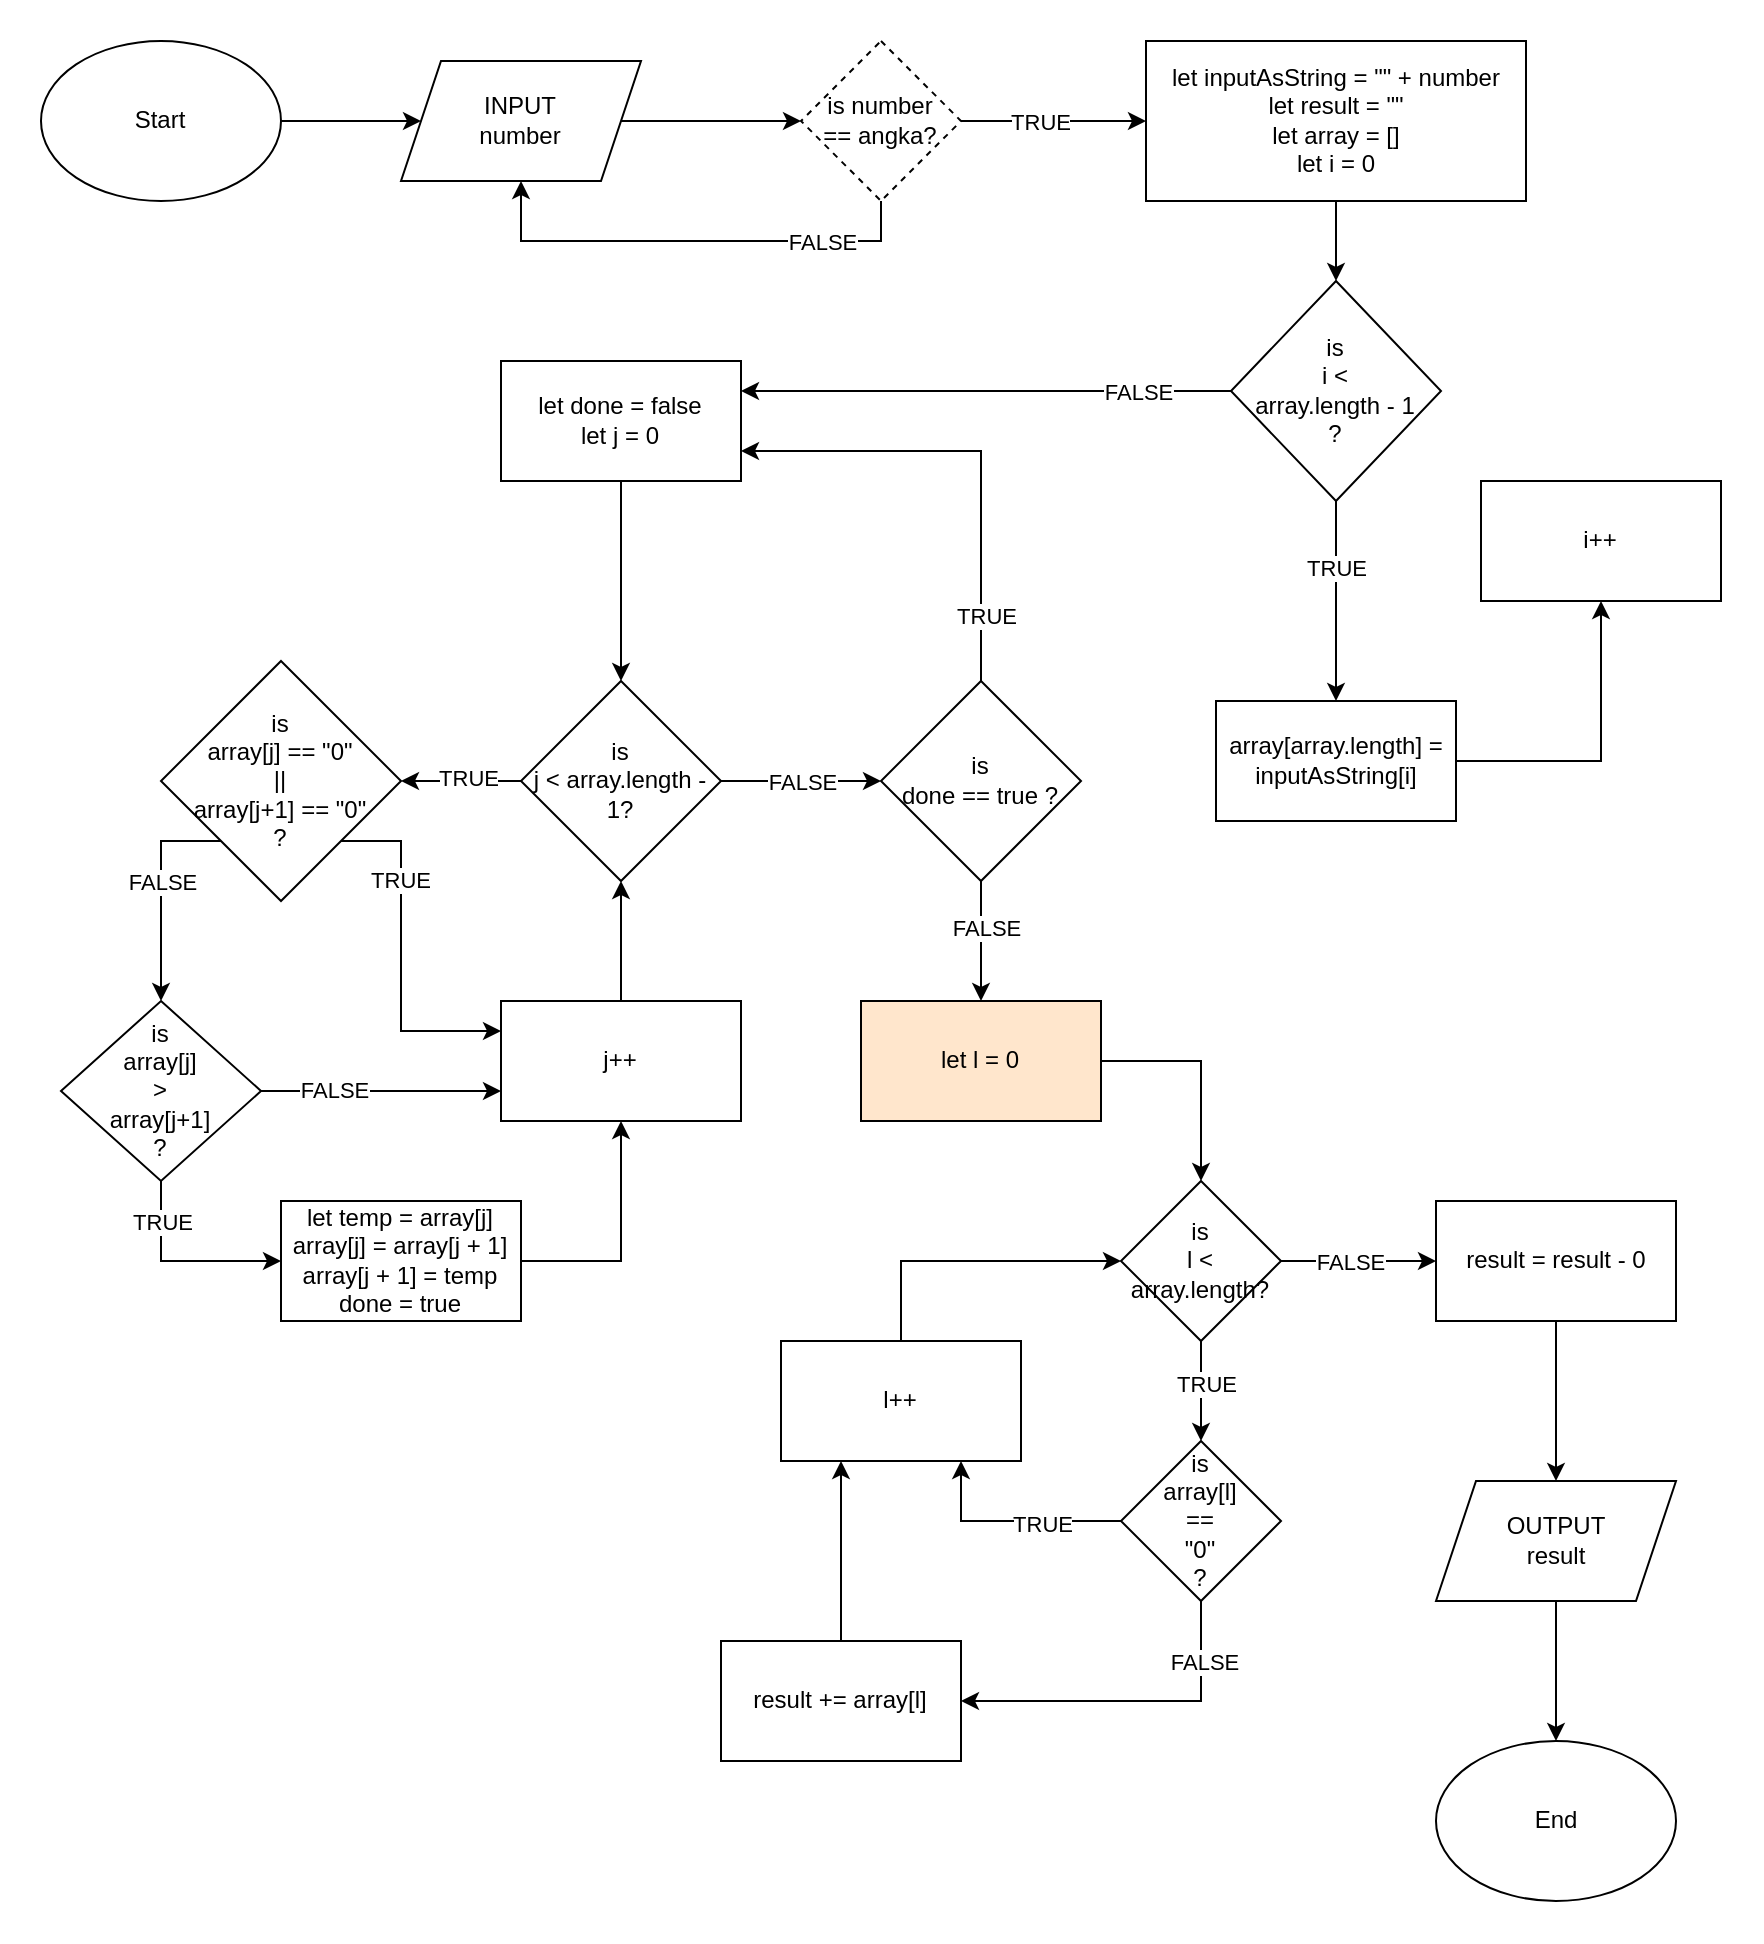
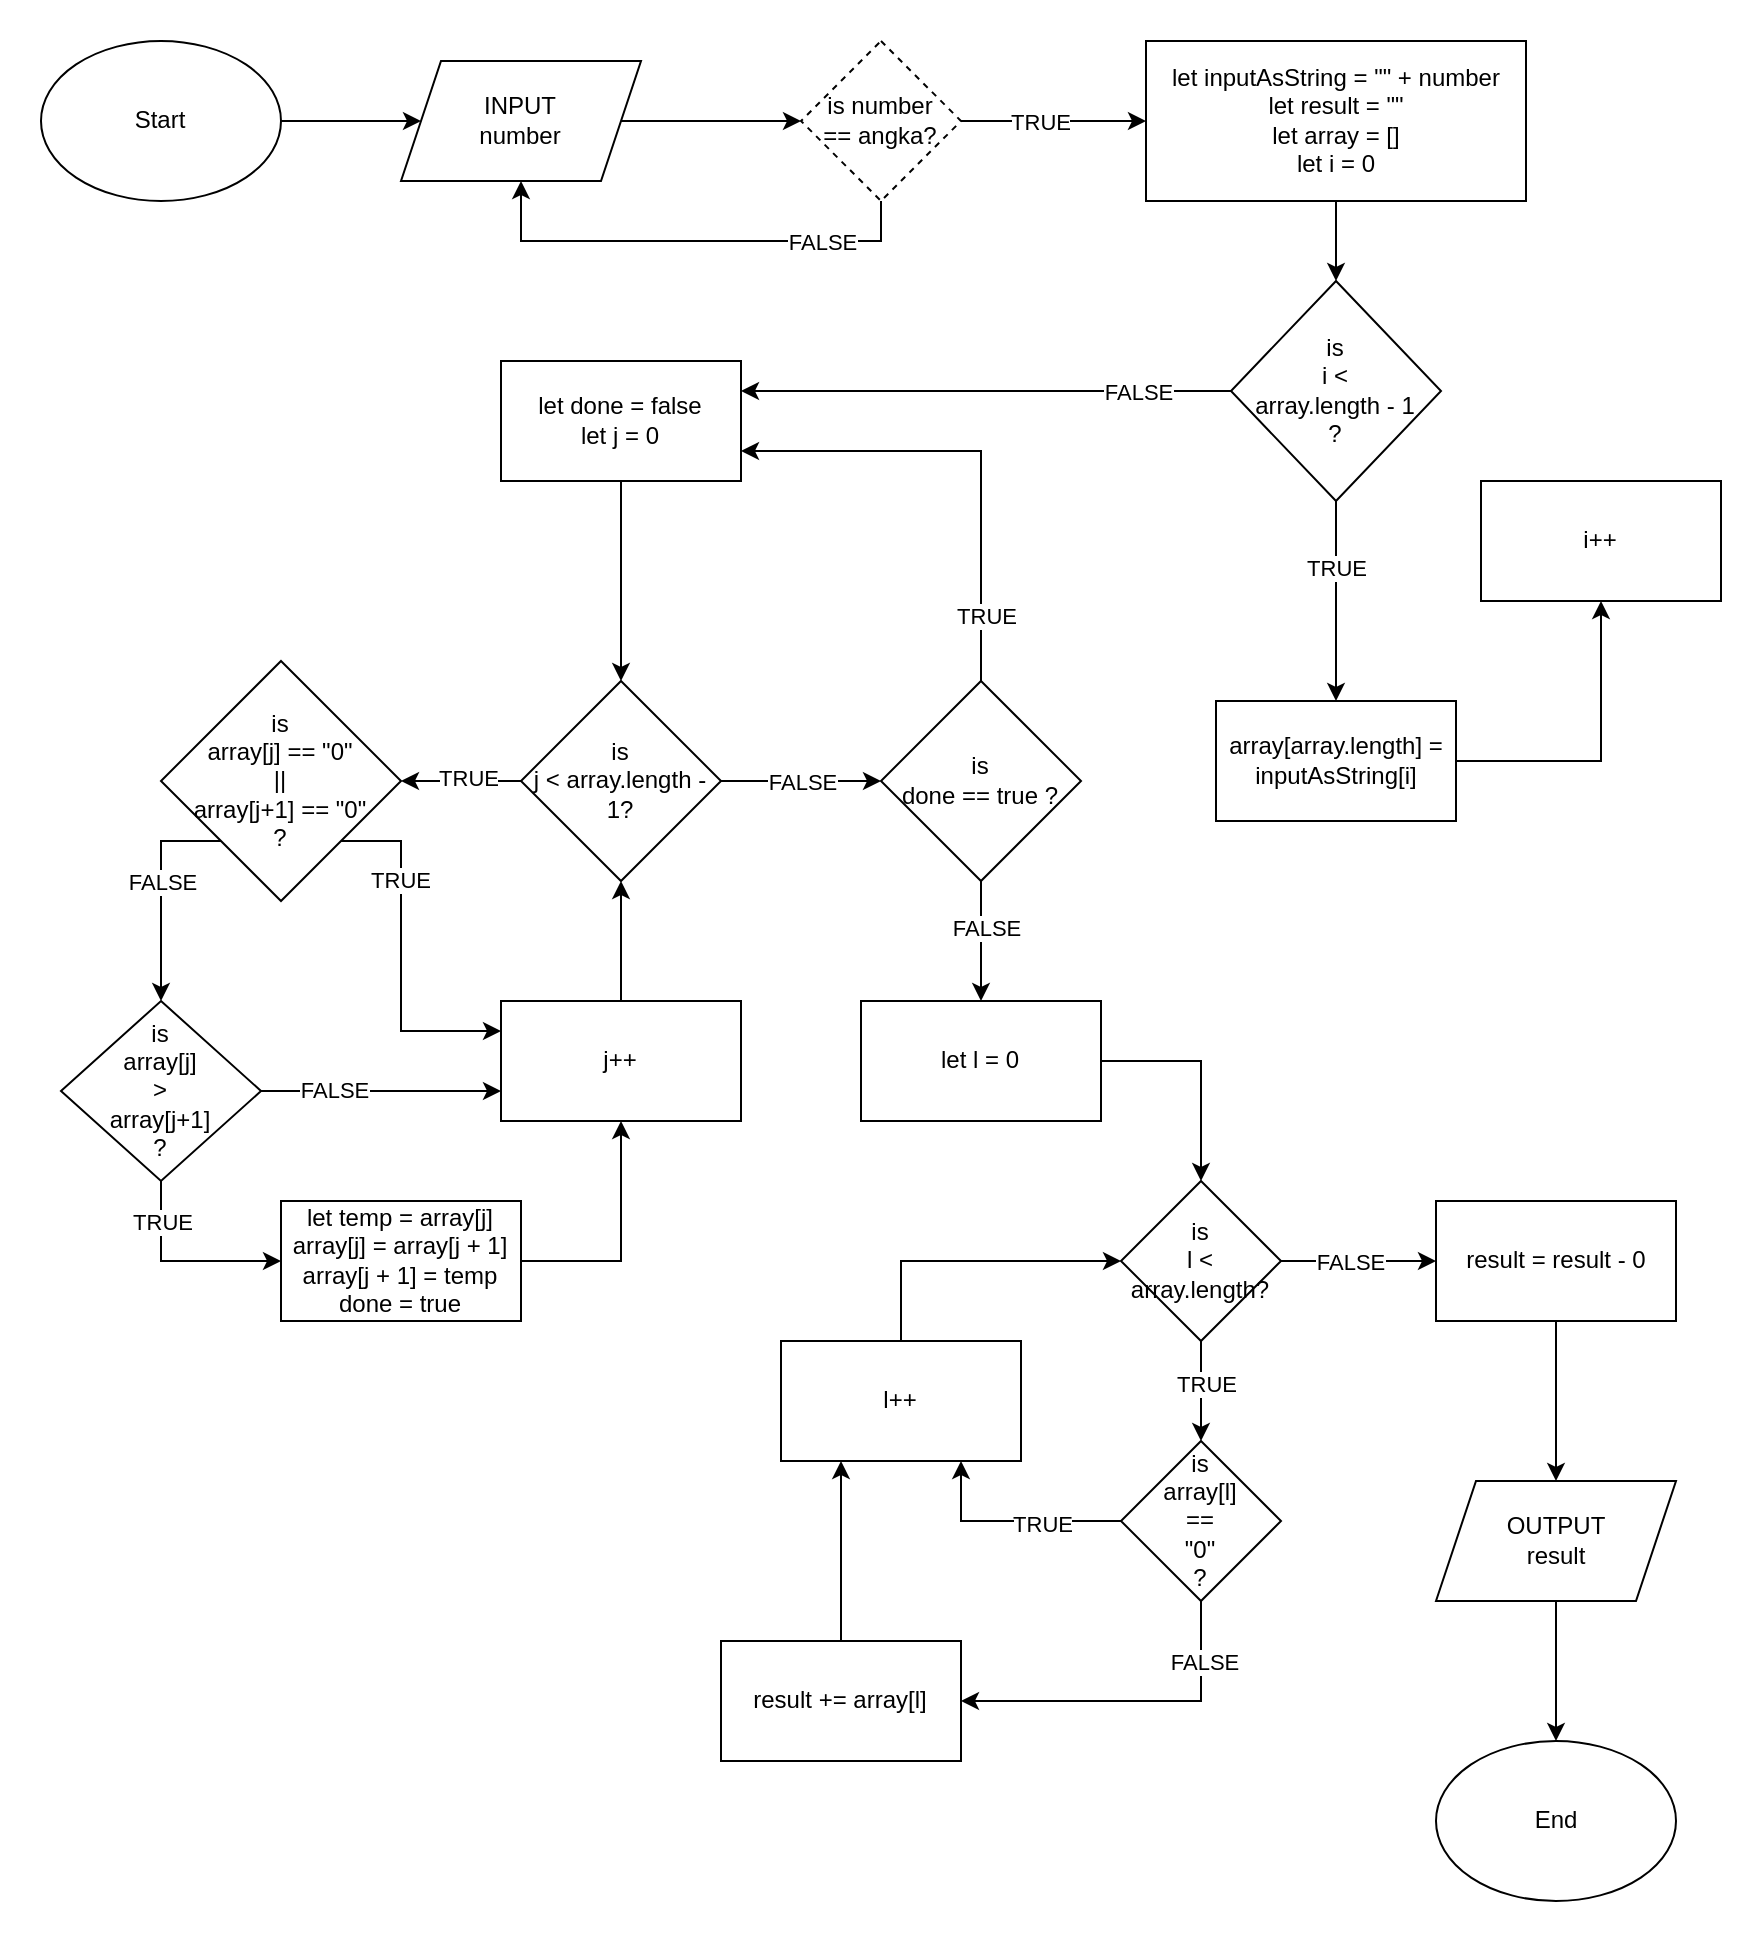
(981, 1061) -> (981, 1061)
